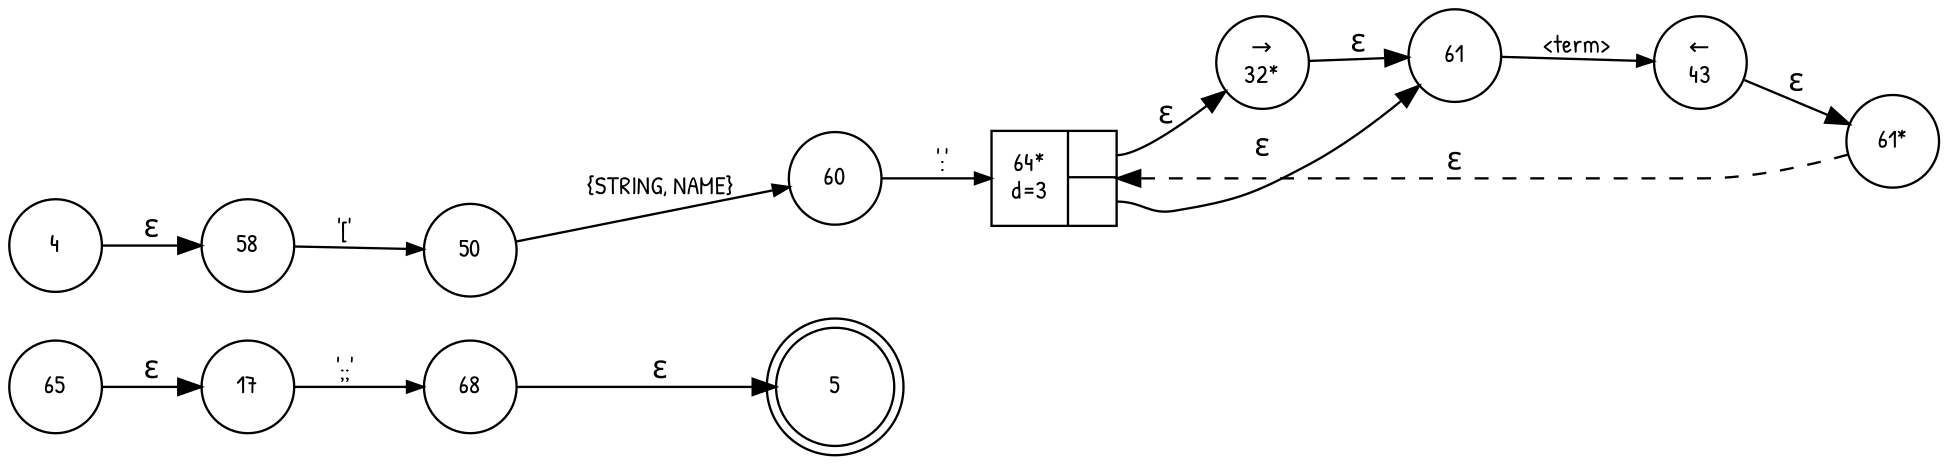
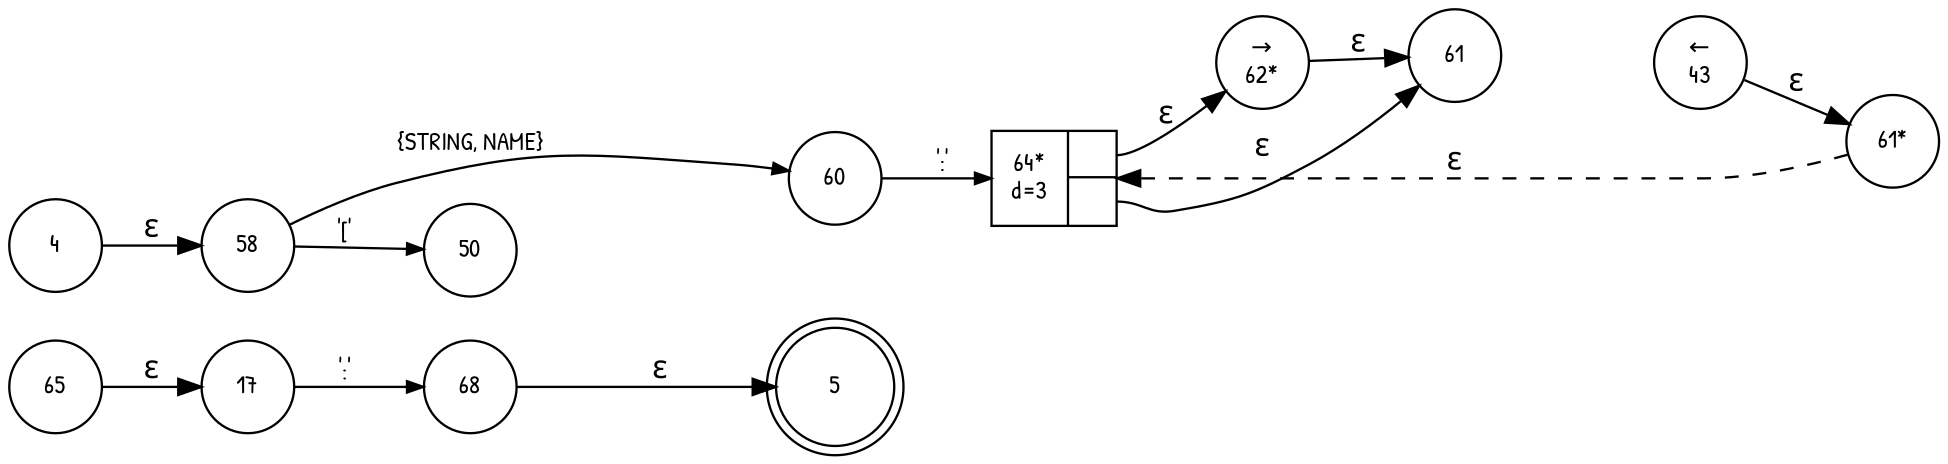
(1569, 59) -> none
(1263, 63) -> (1263, 63)
(644, 216) -> (526, 158)
(345, 373) -> (345, 373)
